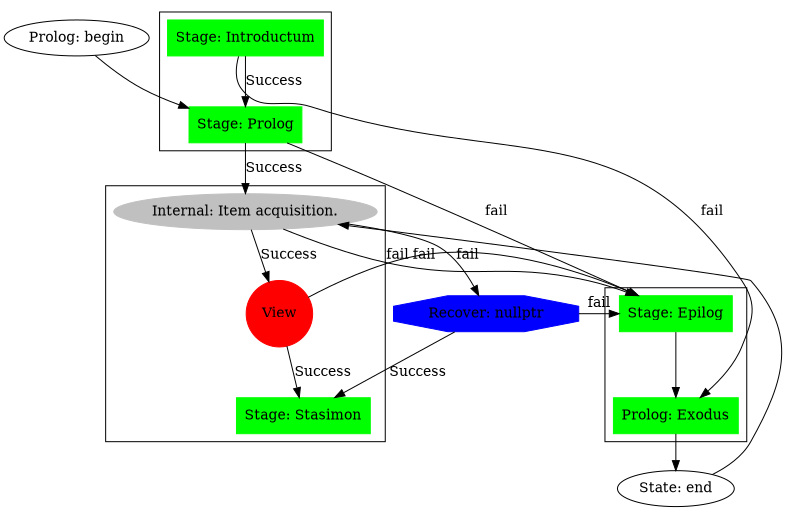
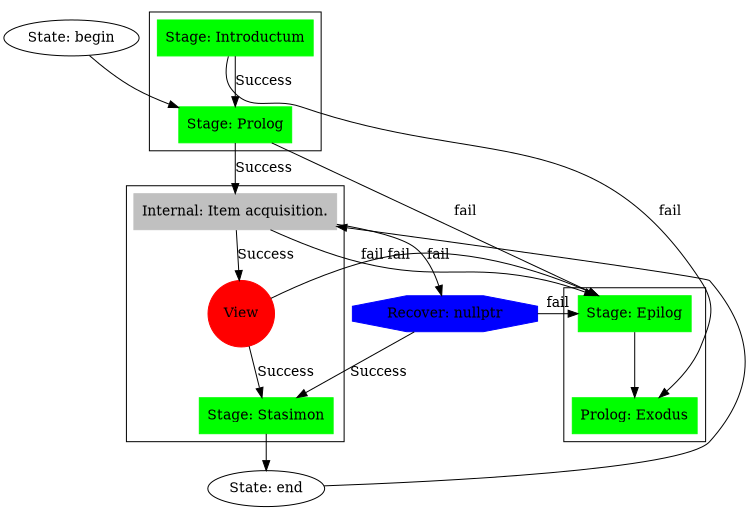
(77, 38) -> (71, 38)
(245, 212) -> (235, 212)
(676, 448) -> (266, 448)
